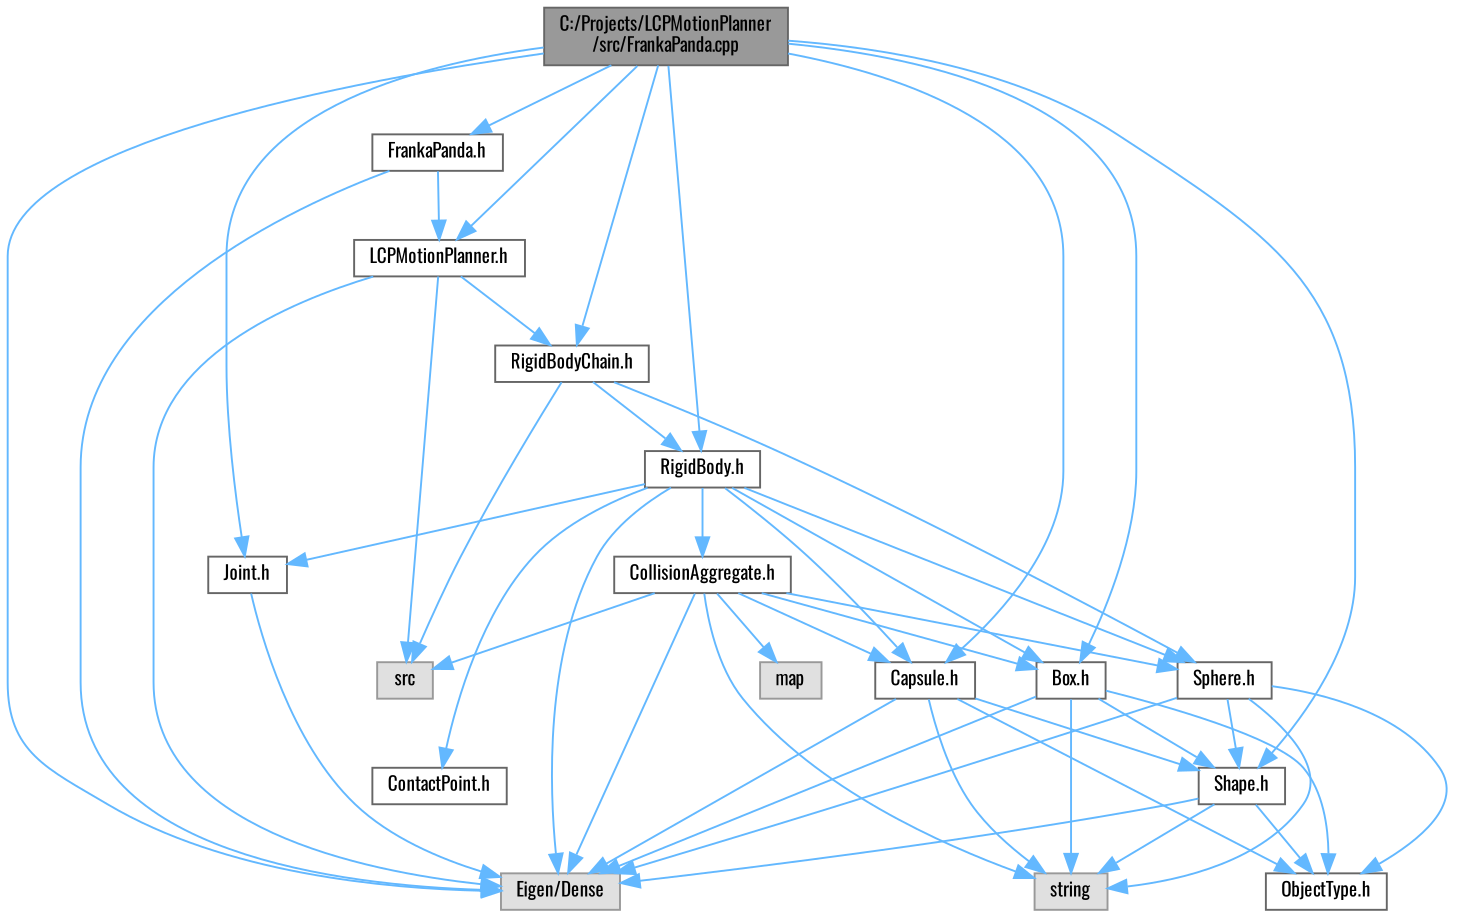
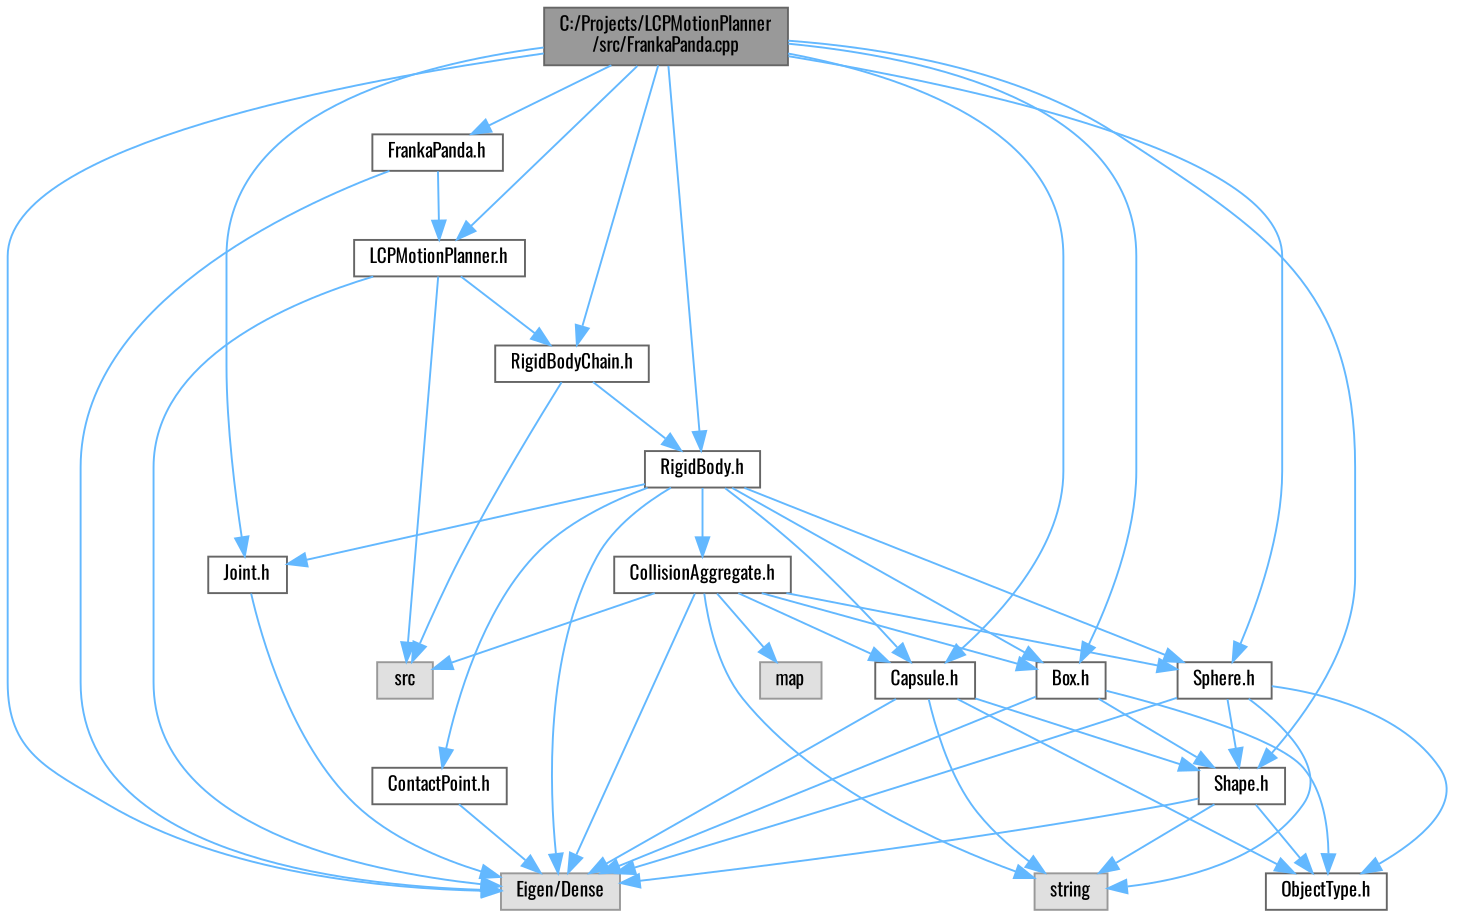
(900, 509) -> (1238, 193)
(1071, 776) -> none
none -> (492, 832)
